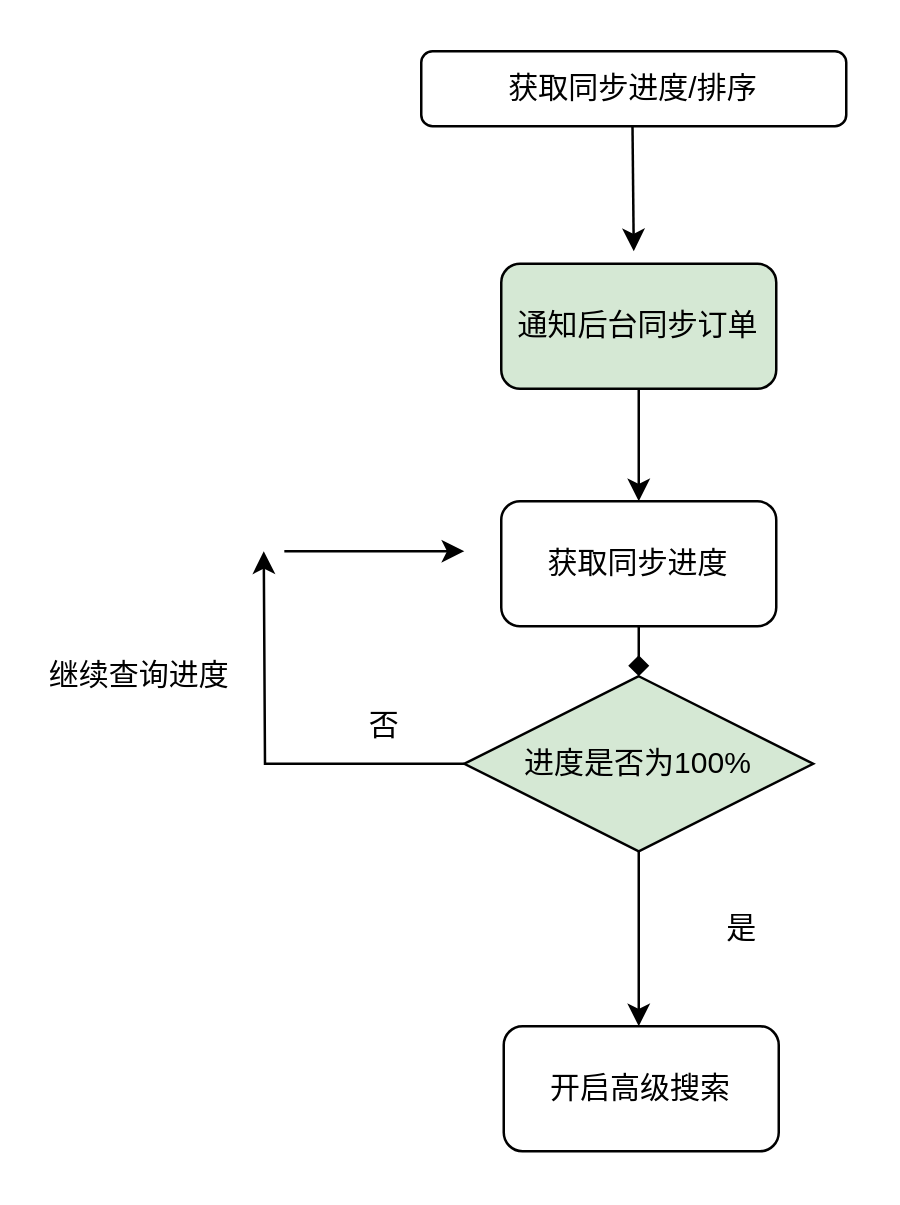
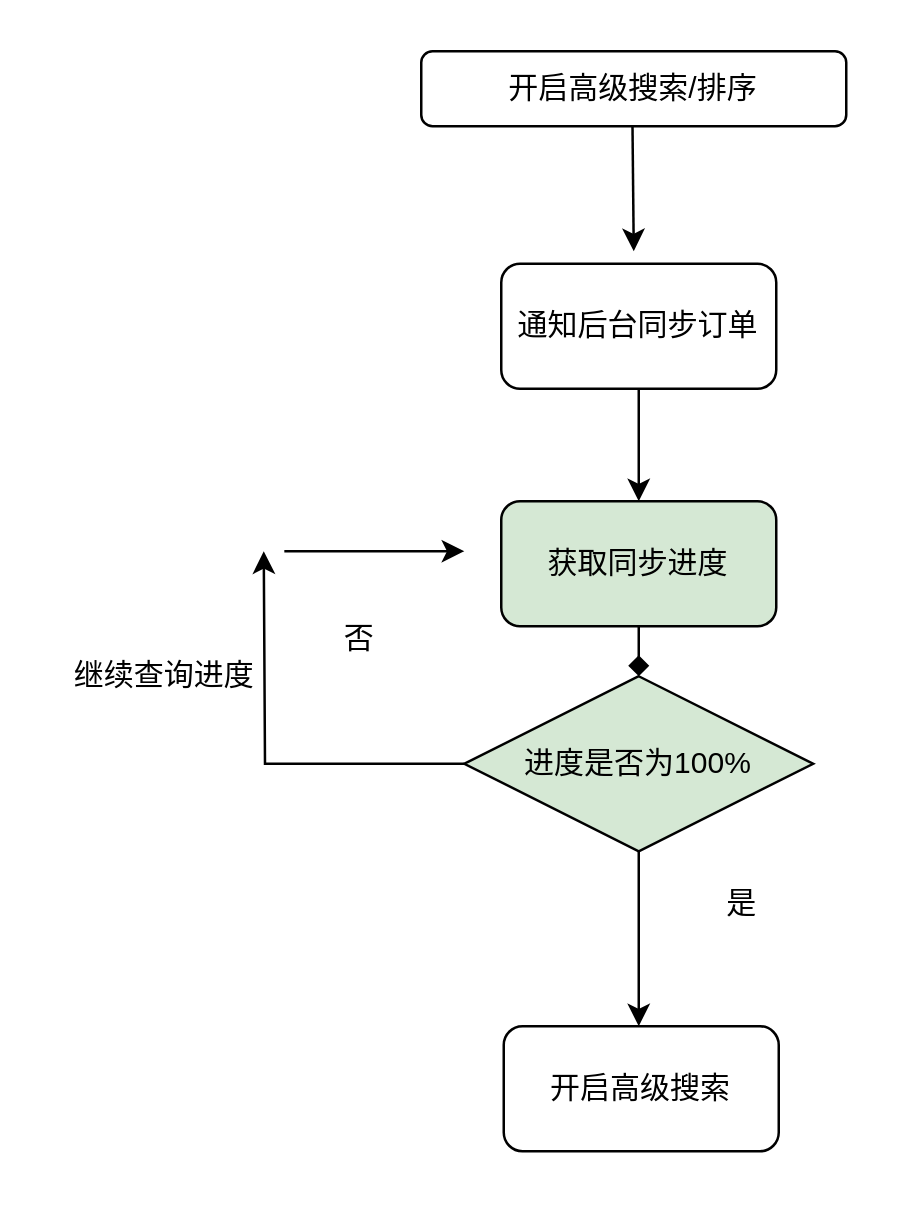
(634, 89) -> (634, 89)
(639, 326) -> (639, 326)
(639, 564) -> (639, 564)
(139, 676) -> (164, 676)
(384, 726) -> (359, 639)
(741, 929) -> (741, 904)
